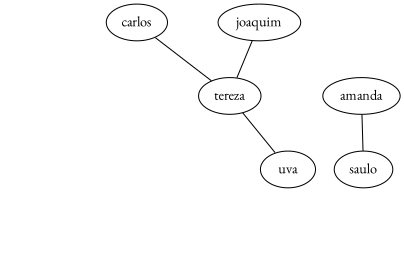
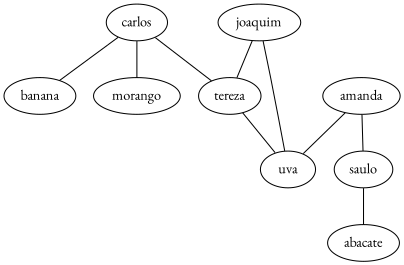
none -> (40, 96)
none -> (137, 96)
none -> (274, 96)
none -> (324, 133)
none -> (364, 243)
